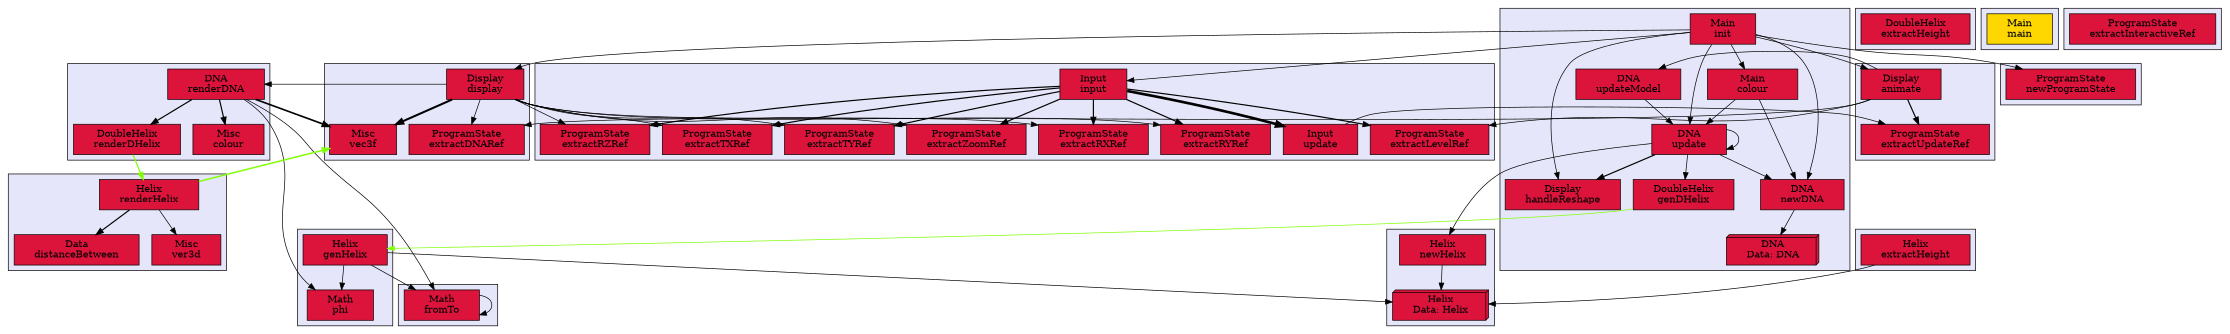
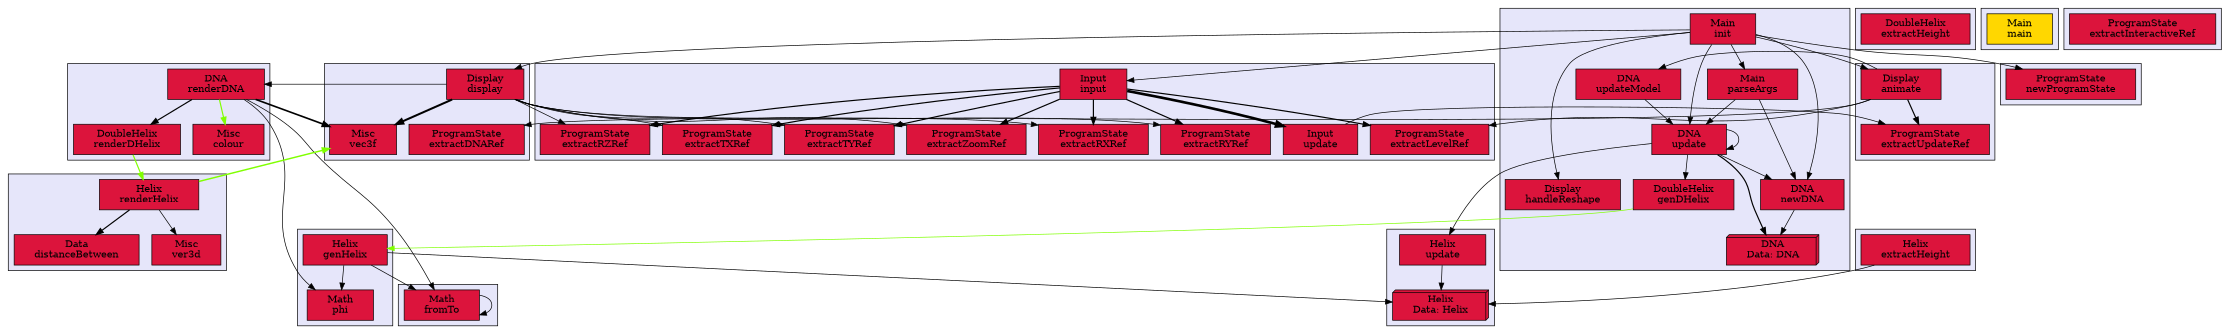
(1753, 84) -> (1753, 84)
(222, 109) -> (222, 109)
(477, 109) -> none
(1629, 166) -> (1748, 187)
(1443, 250) -> (1443, 250)
